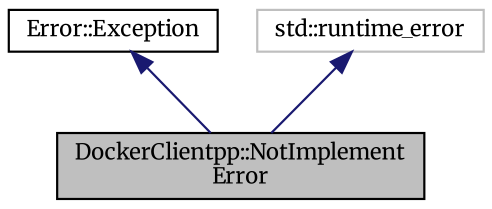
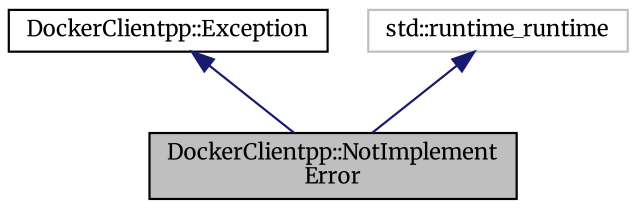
(113, 31) -> (168, 31)
(370, 31) -> (498, 31)
